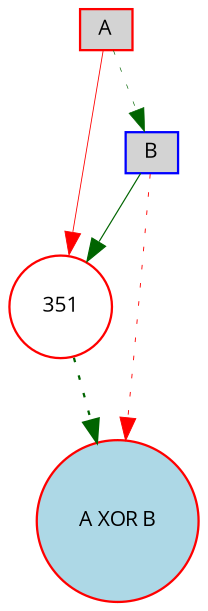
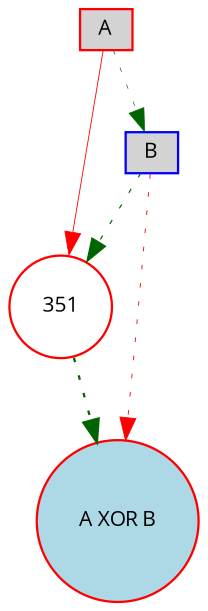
(120, 207) -> (120, 207)
